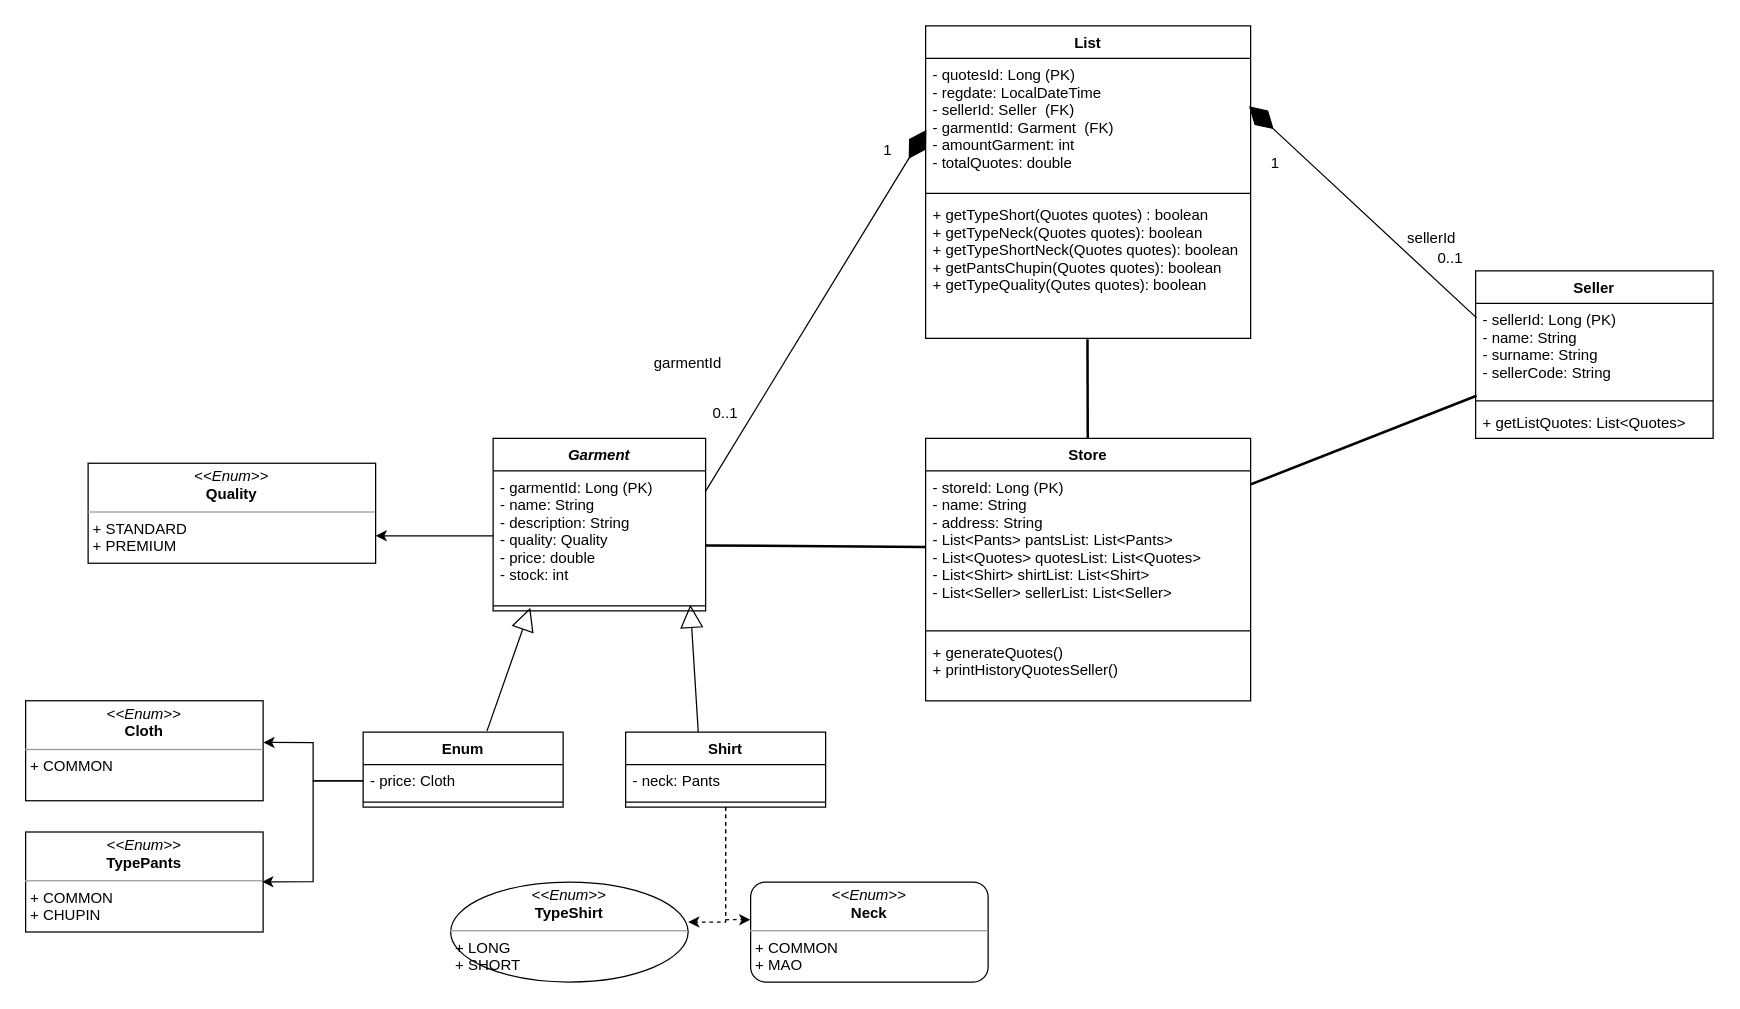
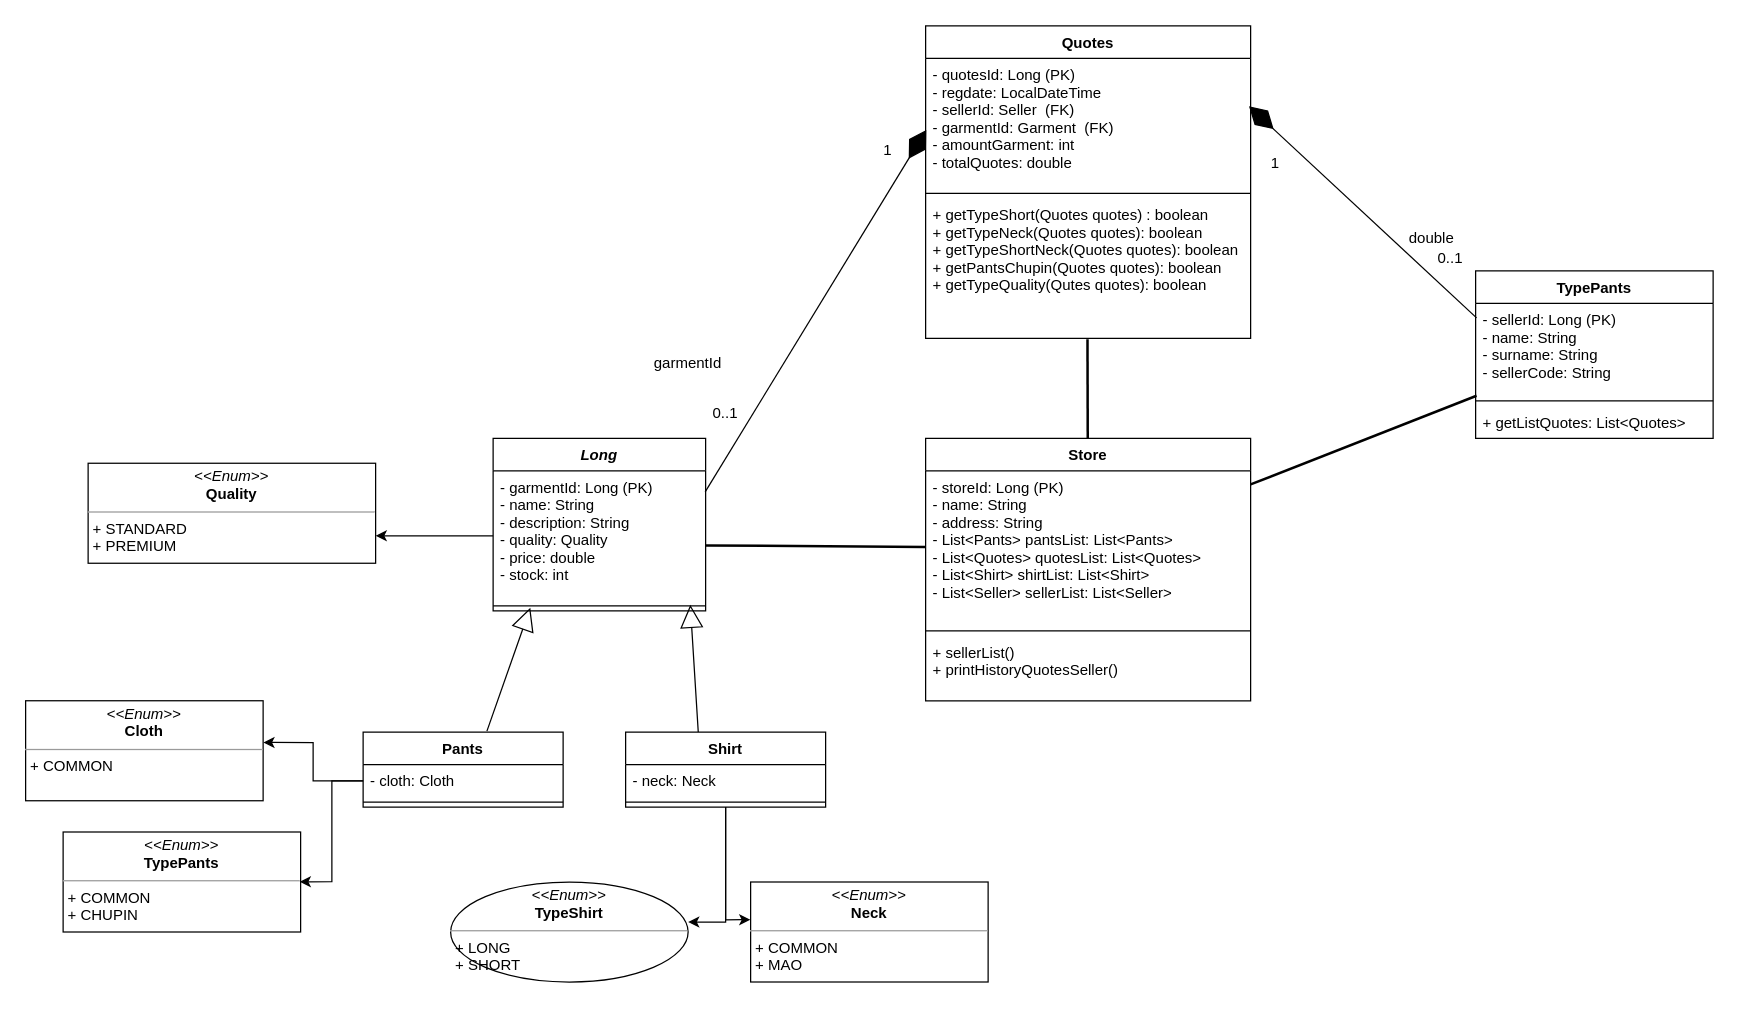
(1088, 43) -> (1088, 43)
(1432, 238) -> (1432, 238)
(1594, 288) -> (1594, 288)
(599, 455) -> (599, 455)
(1006, 653) -> (984, 653)
(463, 749) -> (463, 749)
(419, 781) -> (419, 781)
(681, 781) -> (677, 781)
(144, 882) -> (182, 882)
(734, 920) -> (734, 920)
(710, 922) -> (710, 922)
(869, 932) -> (869, 932)
